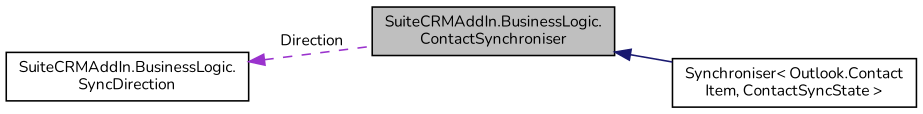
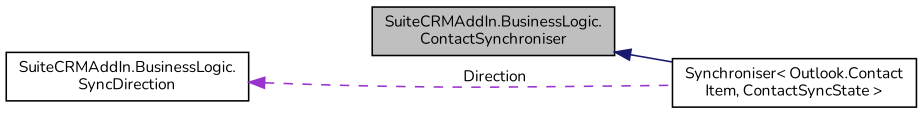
(318, 53) -> (468, 87)
